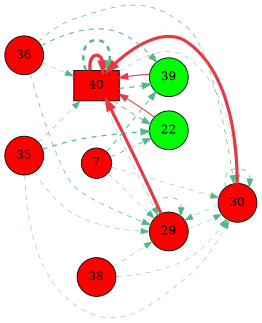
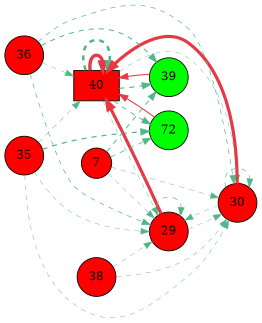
(169, 130) -> (169, 130)
